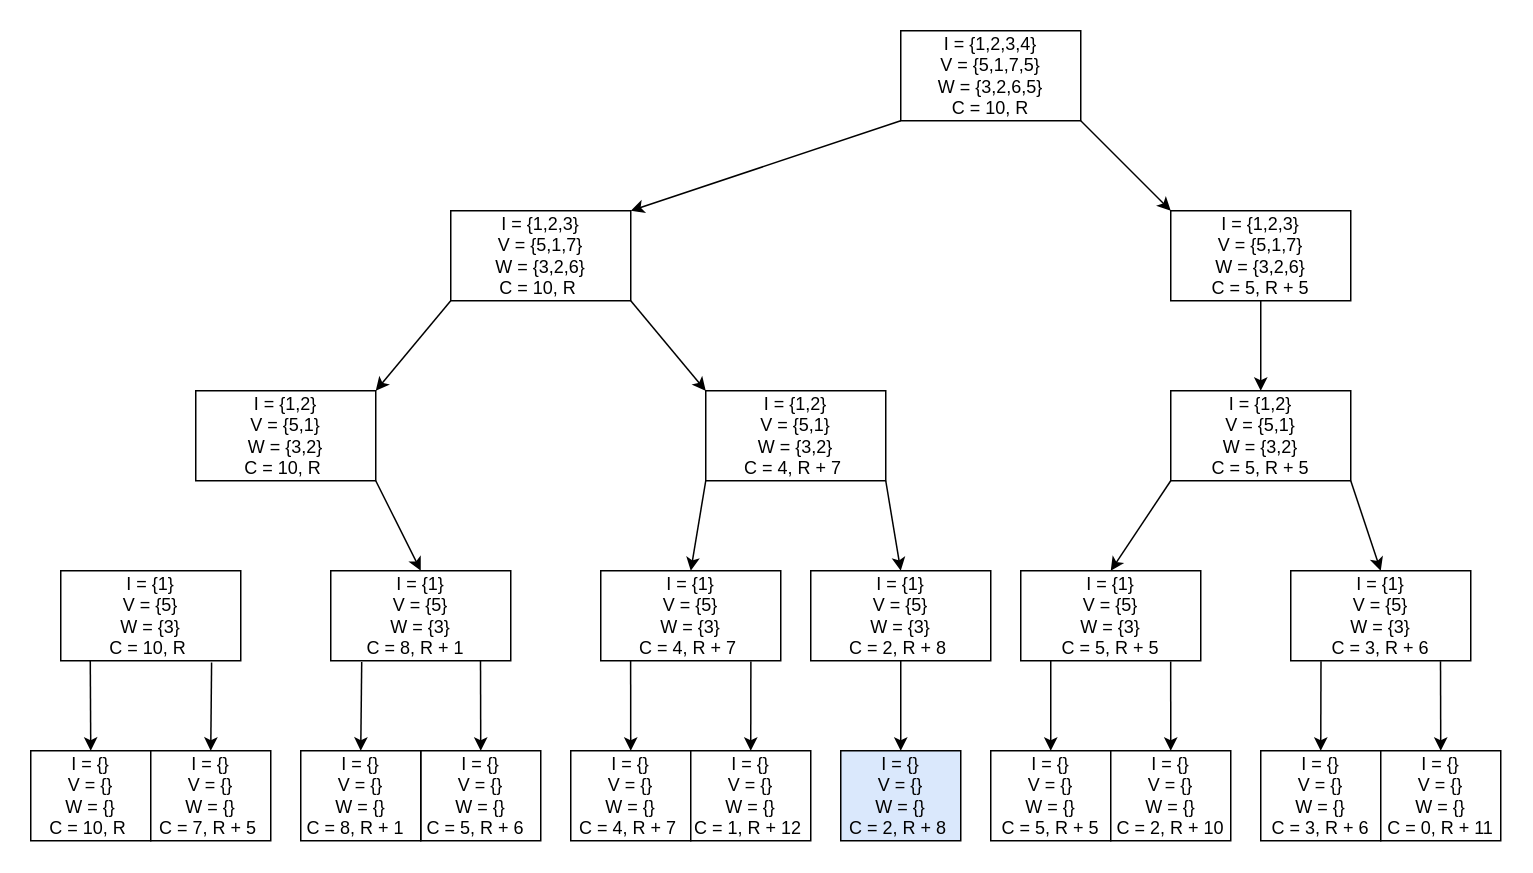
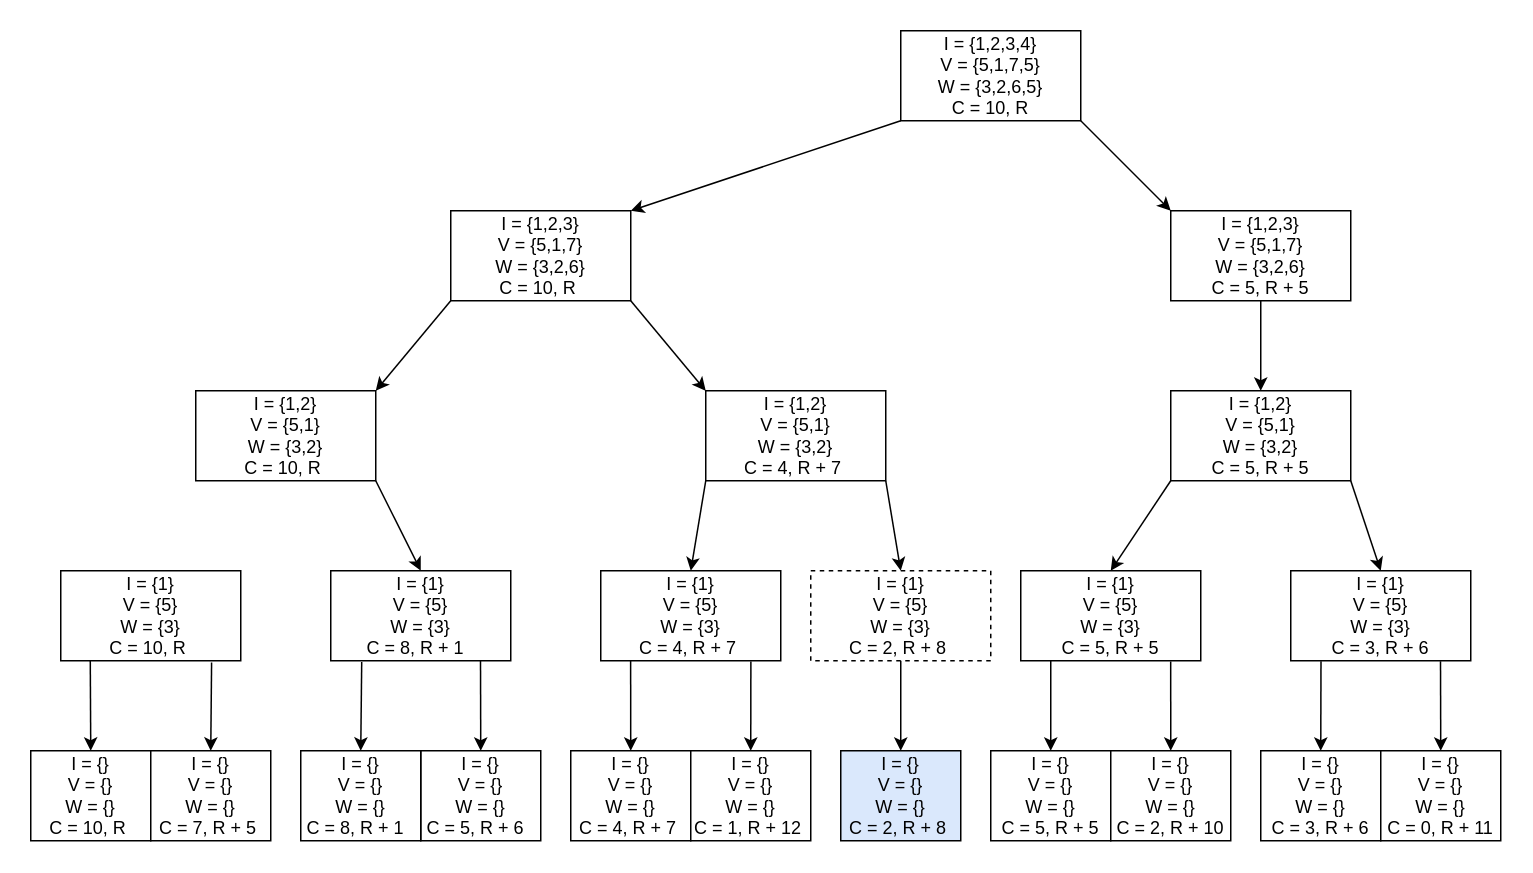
(901, 616) -> (901, 616)
